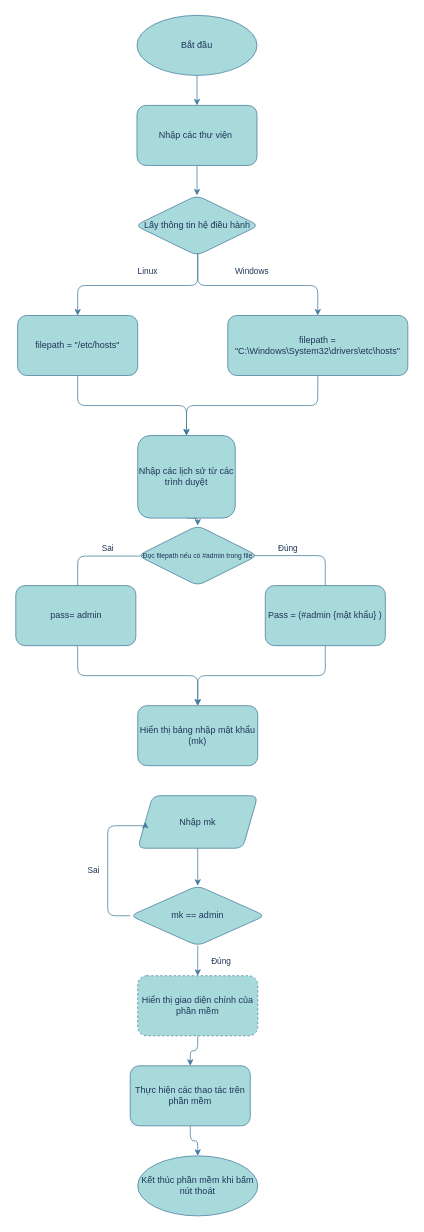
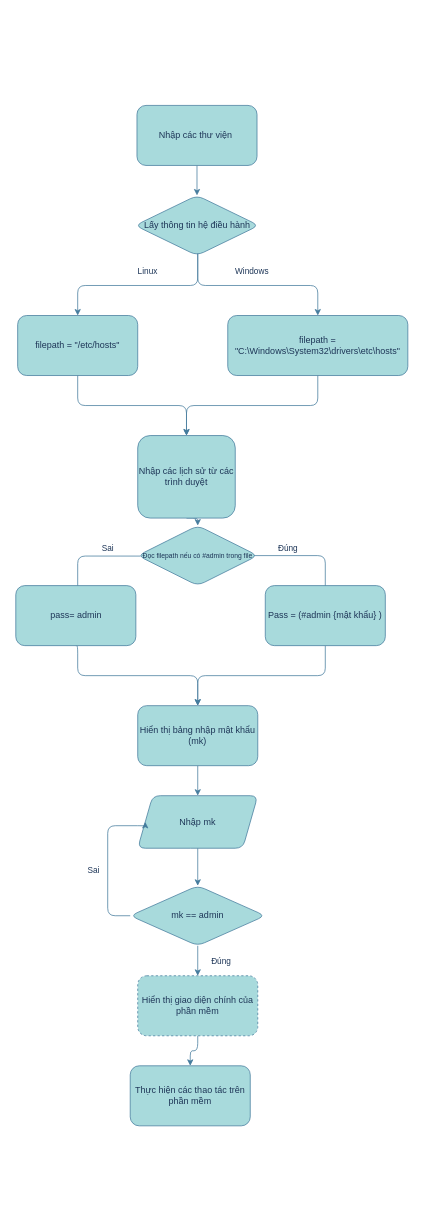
(197, 45) -> none
(197, 99) -> none
none -> (198, 777)
(193, 1140) -> none
(198, 1185) -> none
